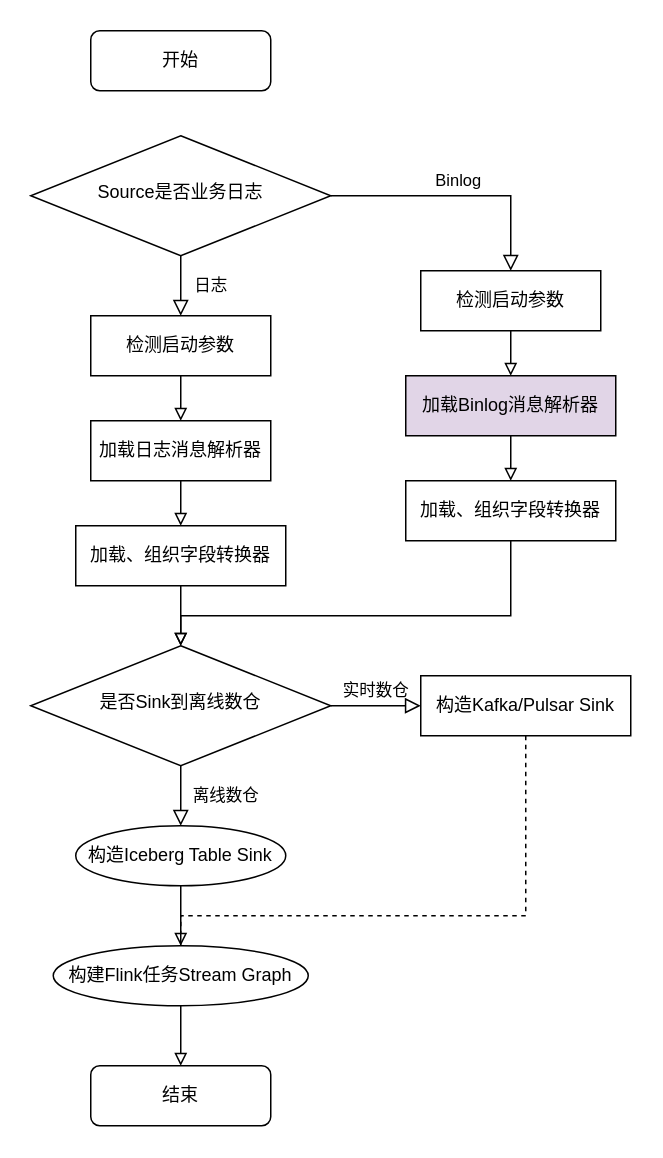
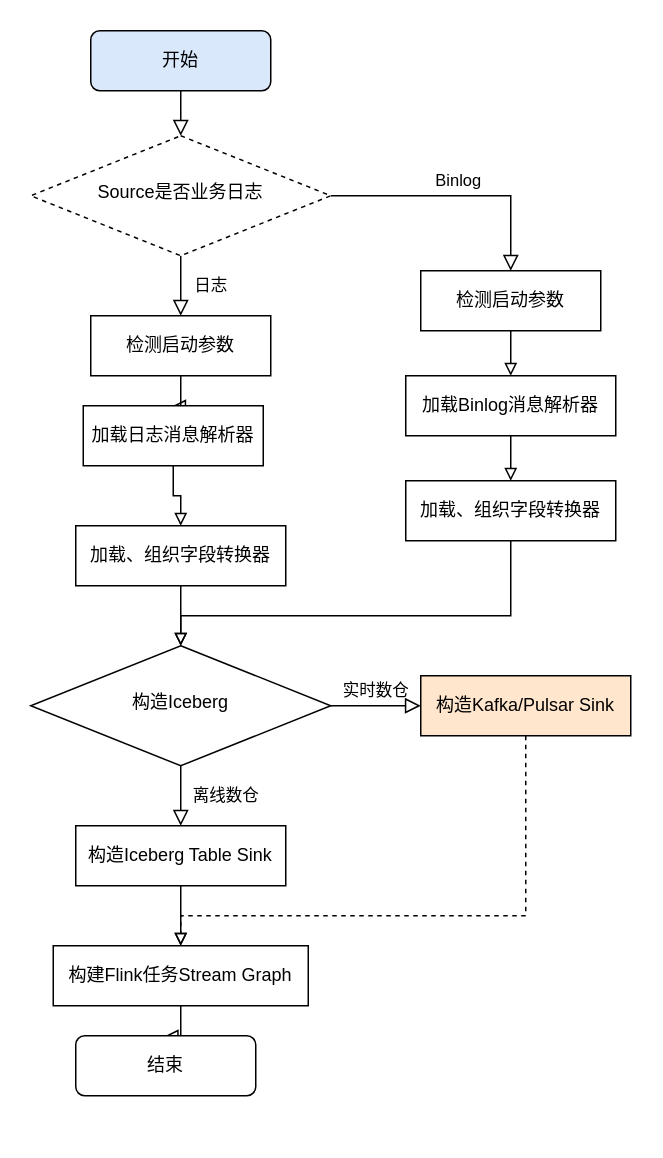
(181, 61) -> (181, 61)
none -> (181, 120)
(181, 196) -> (181, 196)
(511, 406) -> (511, 406)
(181, 451) -> (173, 436)
(181, 703) -> (181, 703)
(526, 706) -> (526, 706)
(181, 856) -> (181, 856)
(181, 938) -> (181, 934)
(181, 976) -> (181, 976)
(181, 1096) -> (166, 1066)
